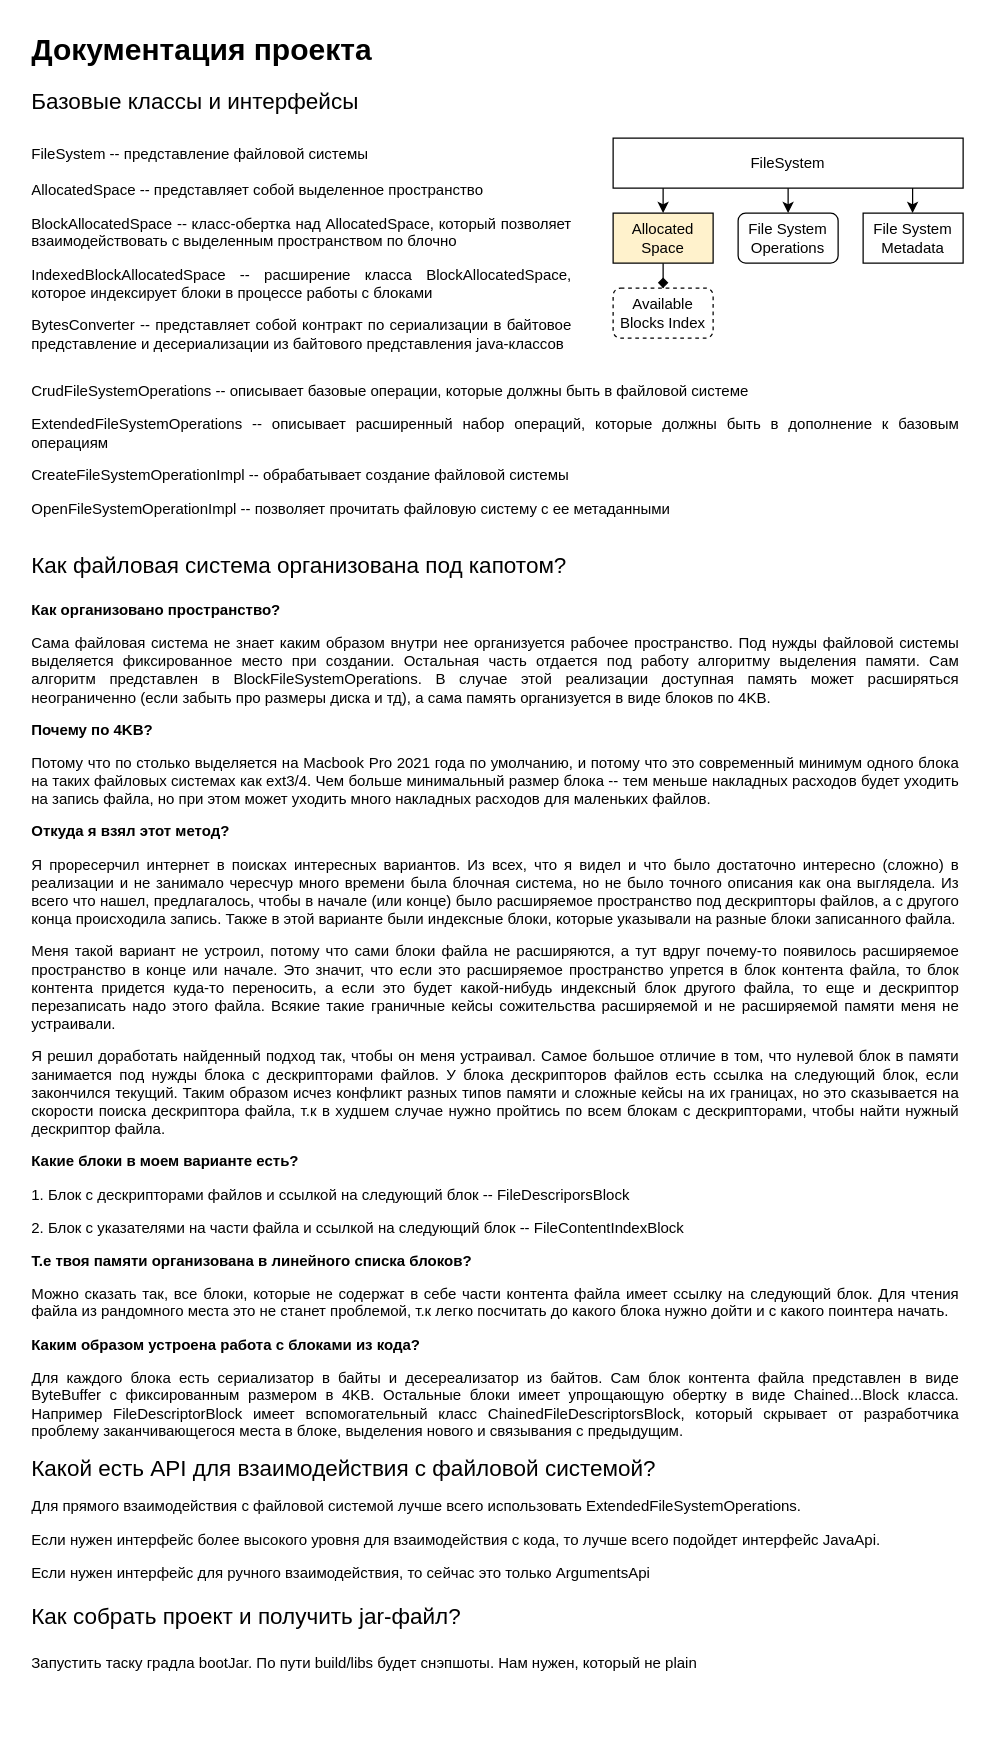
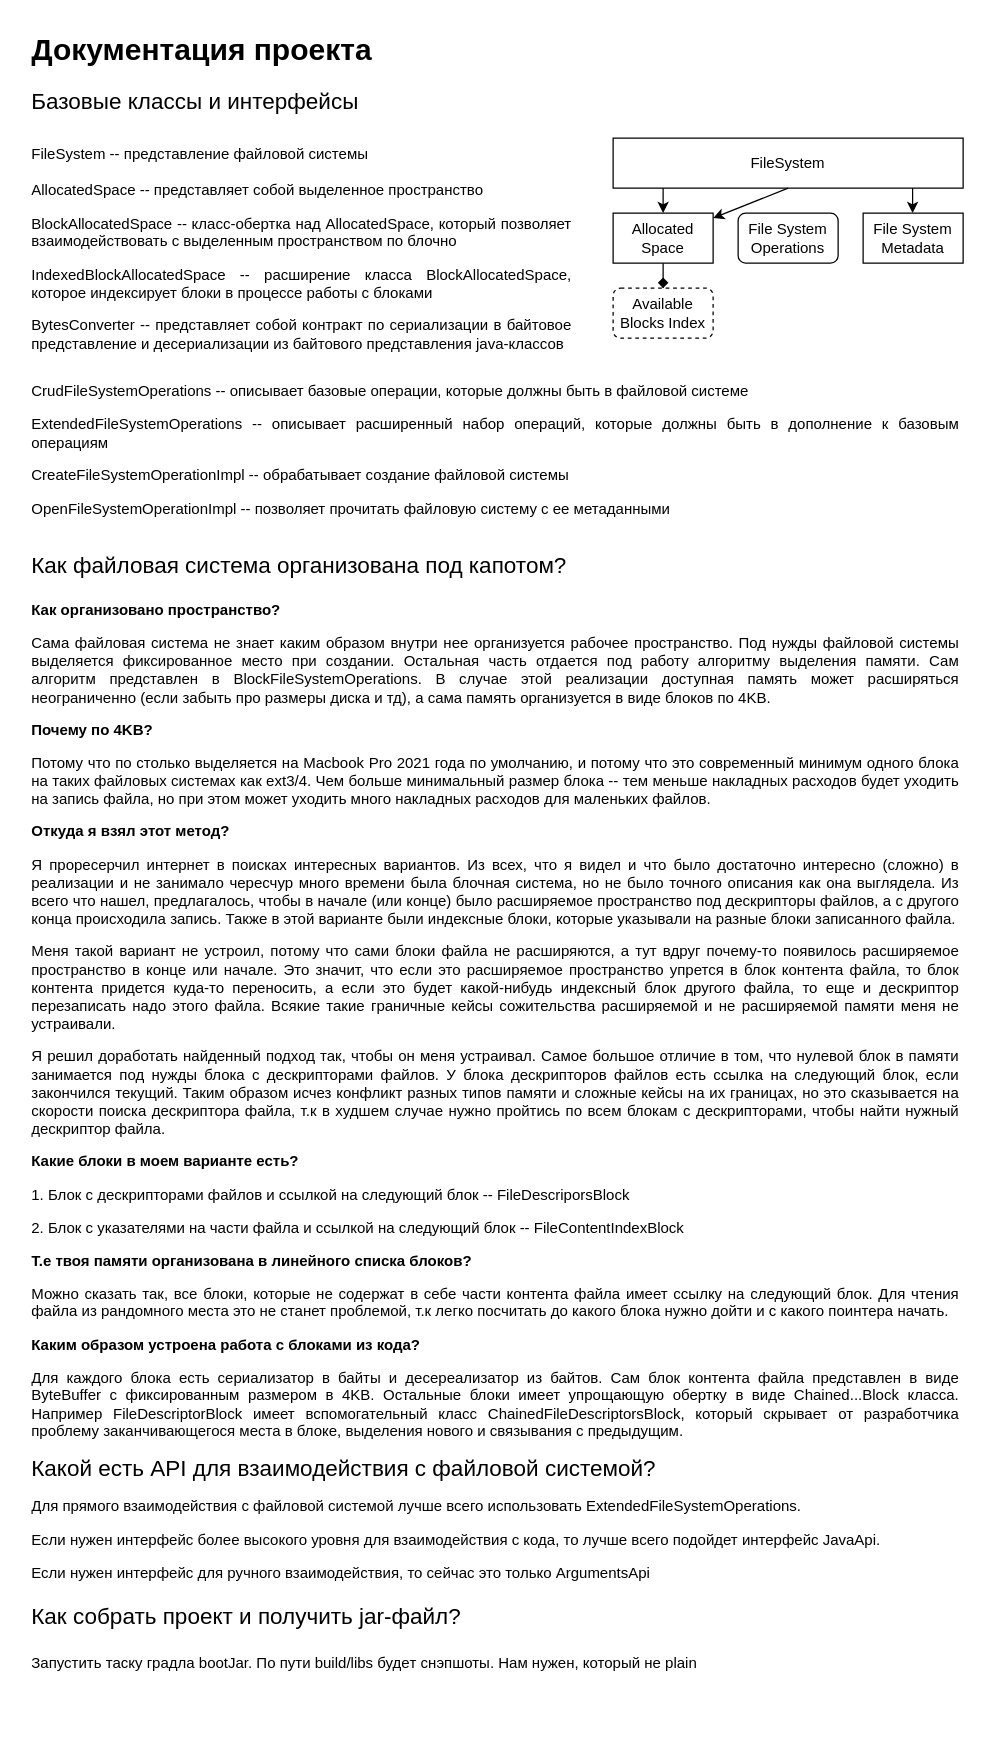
(788, 196) -> (754, 202)
(663, 238) -> (663, 238)
